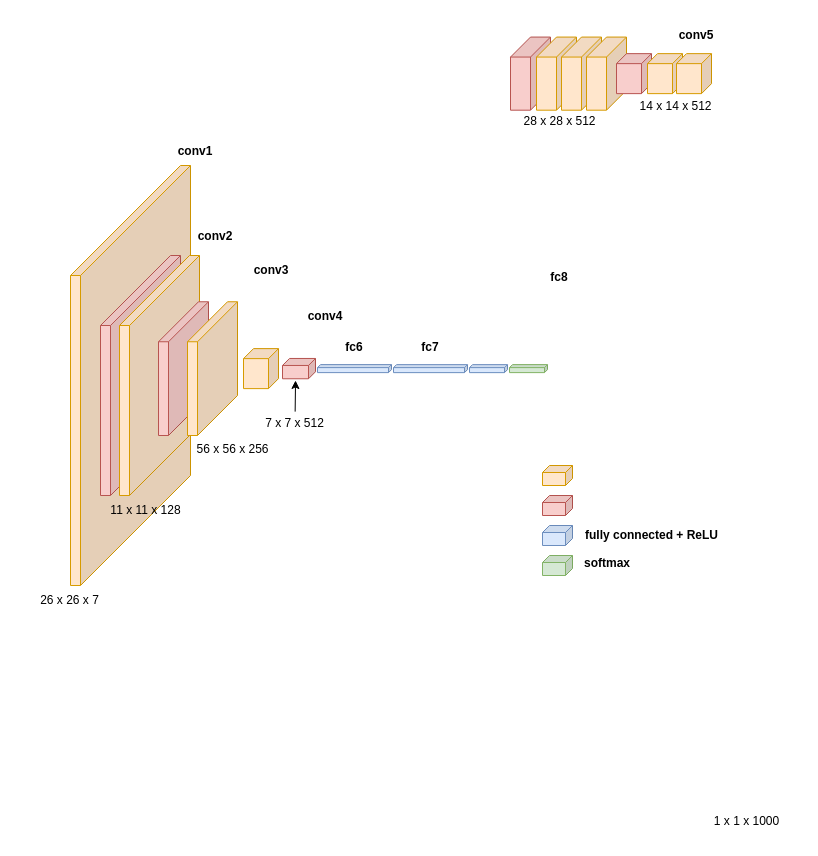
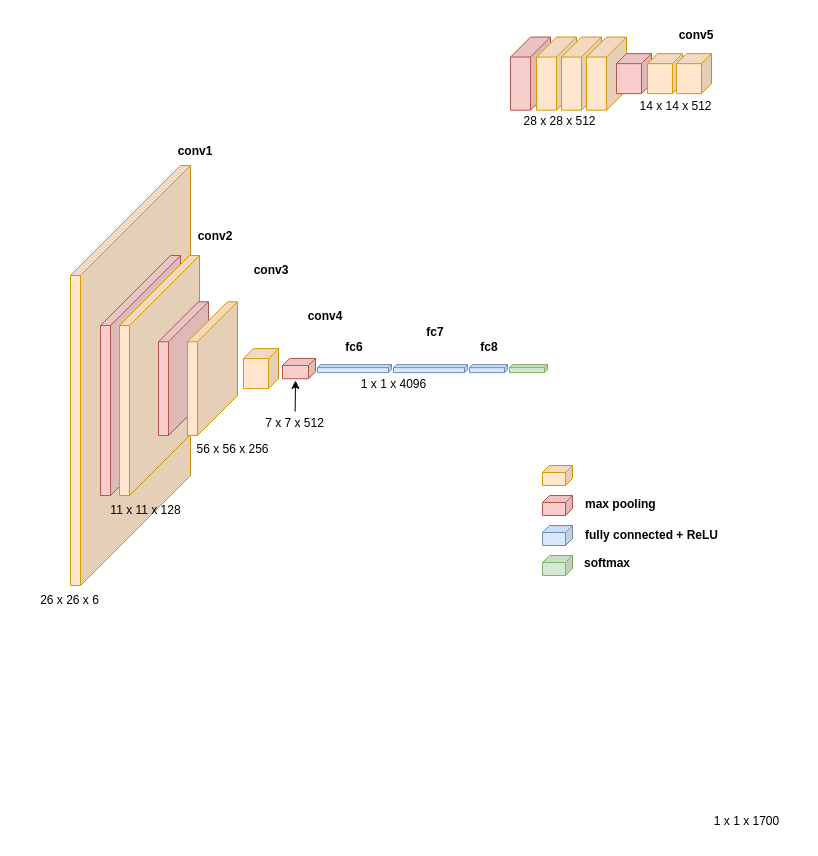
(560, 277) -> (490, 347)
(431, 347) -> (436, 332)
none -> (394, 385)
none -> (653, 505)
(70, 601) -> (70, 601)
(747, 822) -> (747, 822)
